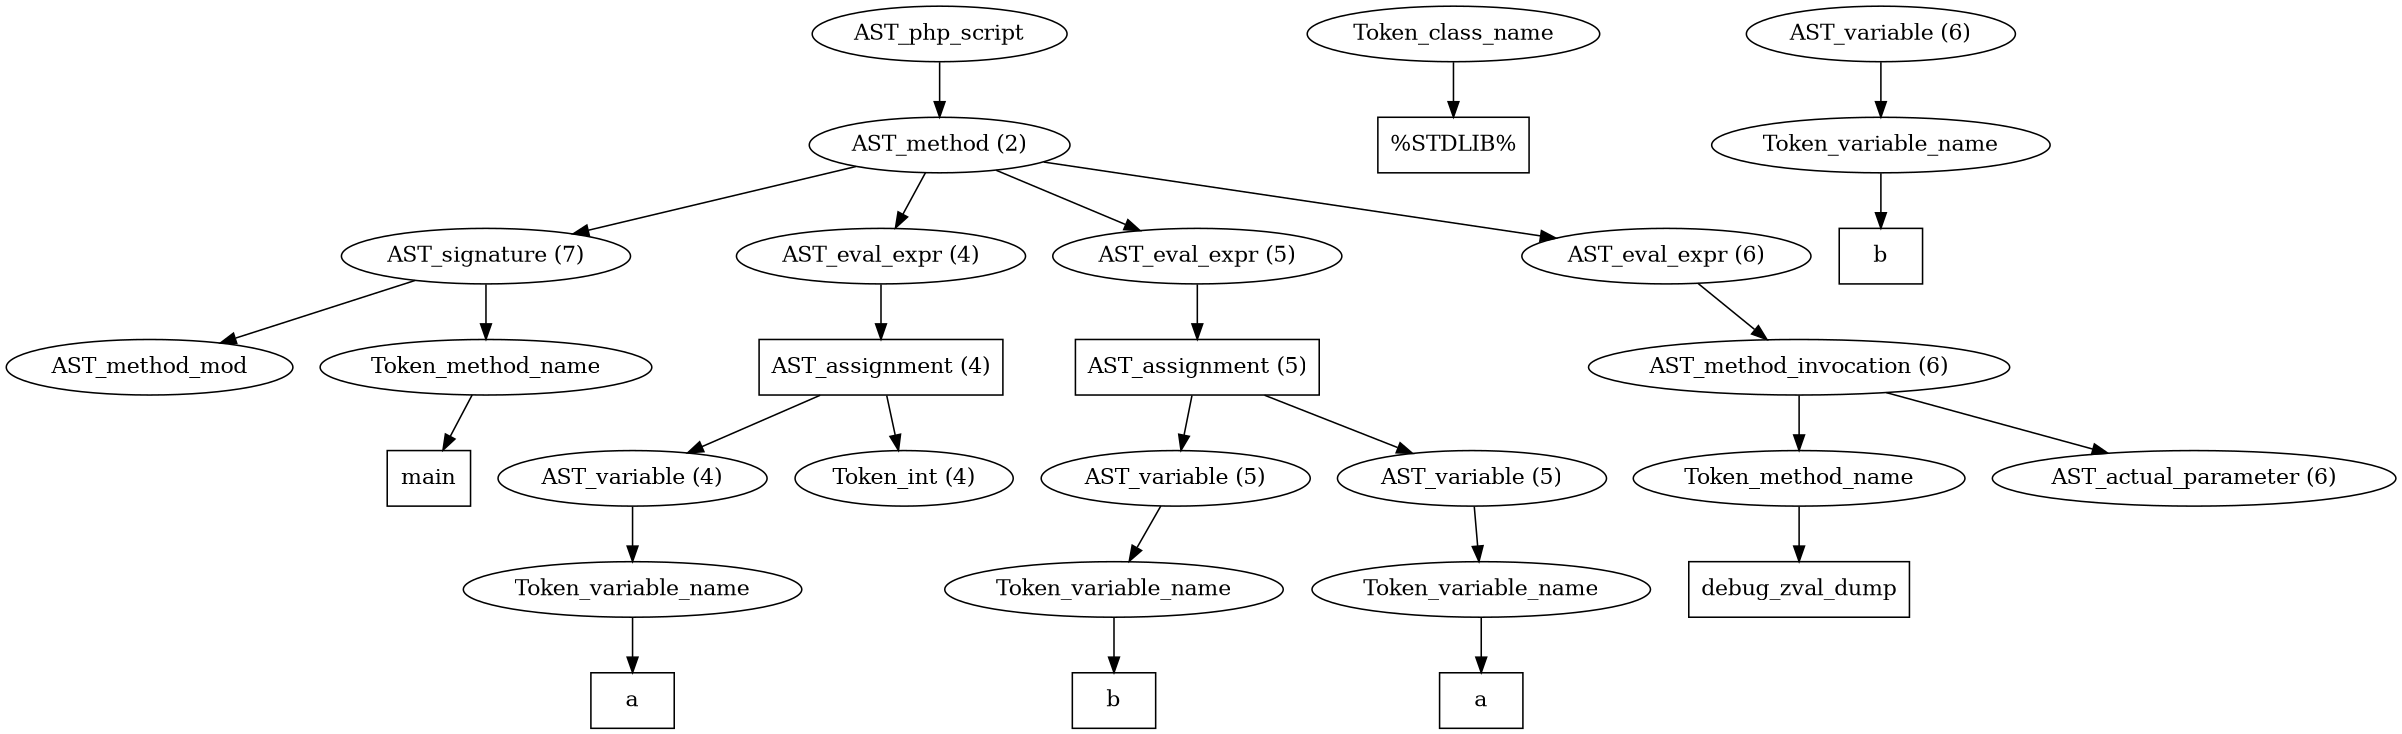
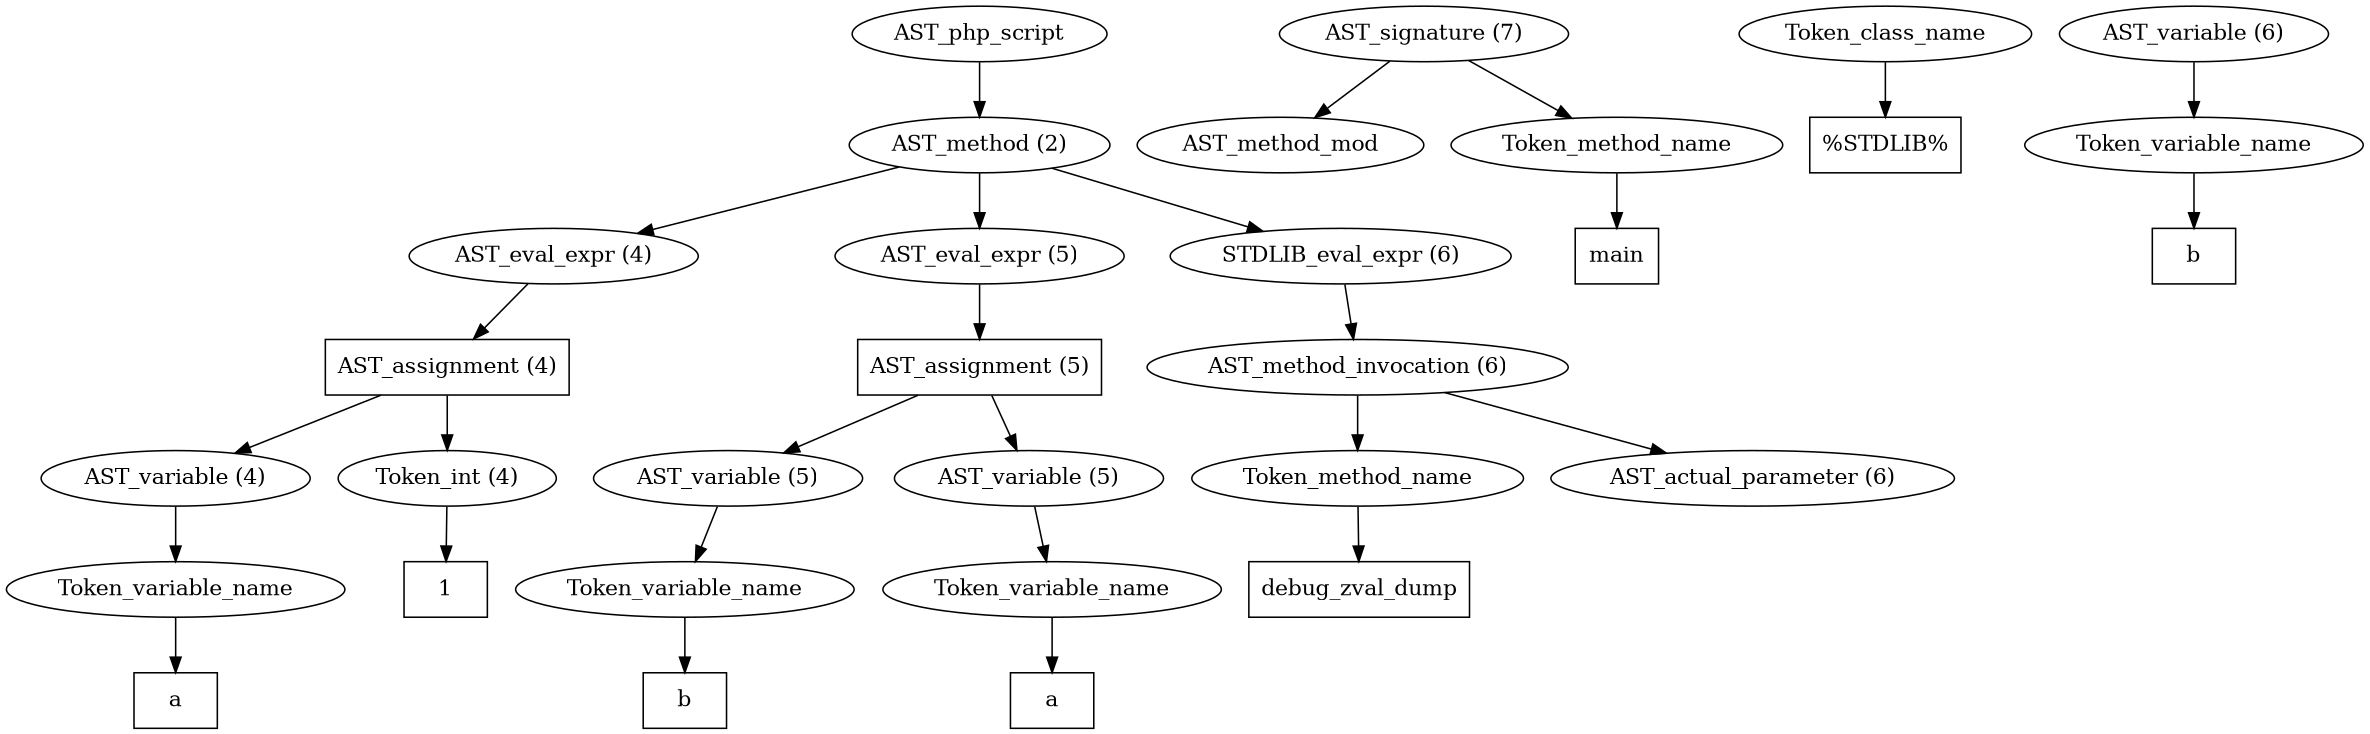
(722, 198) -> none
(1666, 256) -> (1341, 256)
none -> (446, 589)
